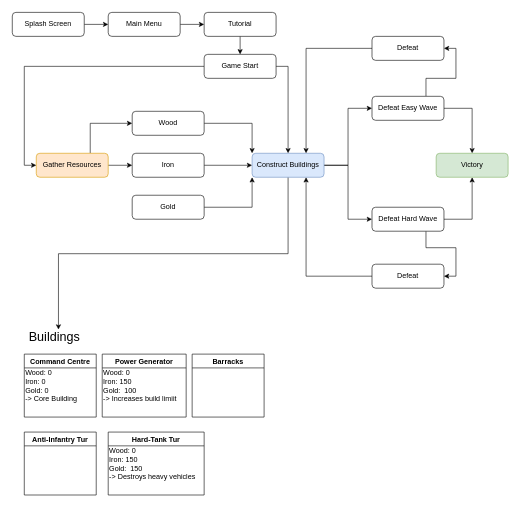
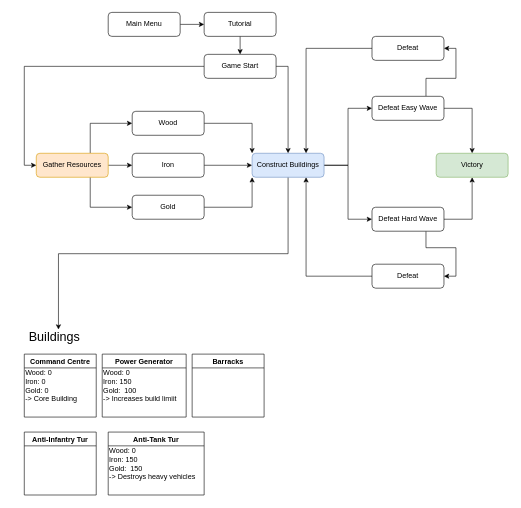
(48, 24) -> none
(94, 24) -> none
none -> (126, 207)
(156, 440) -> (156, 440)
